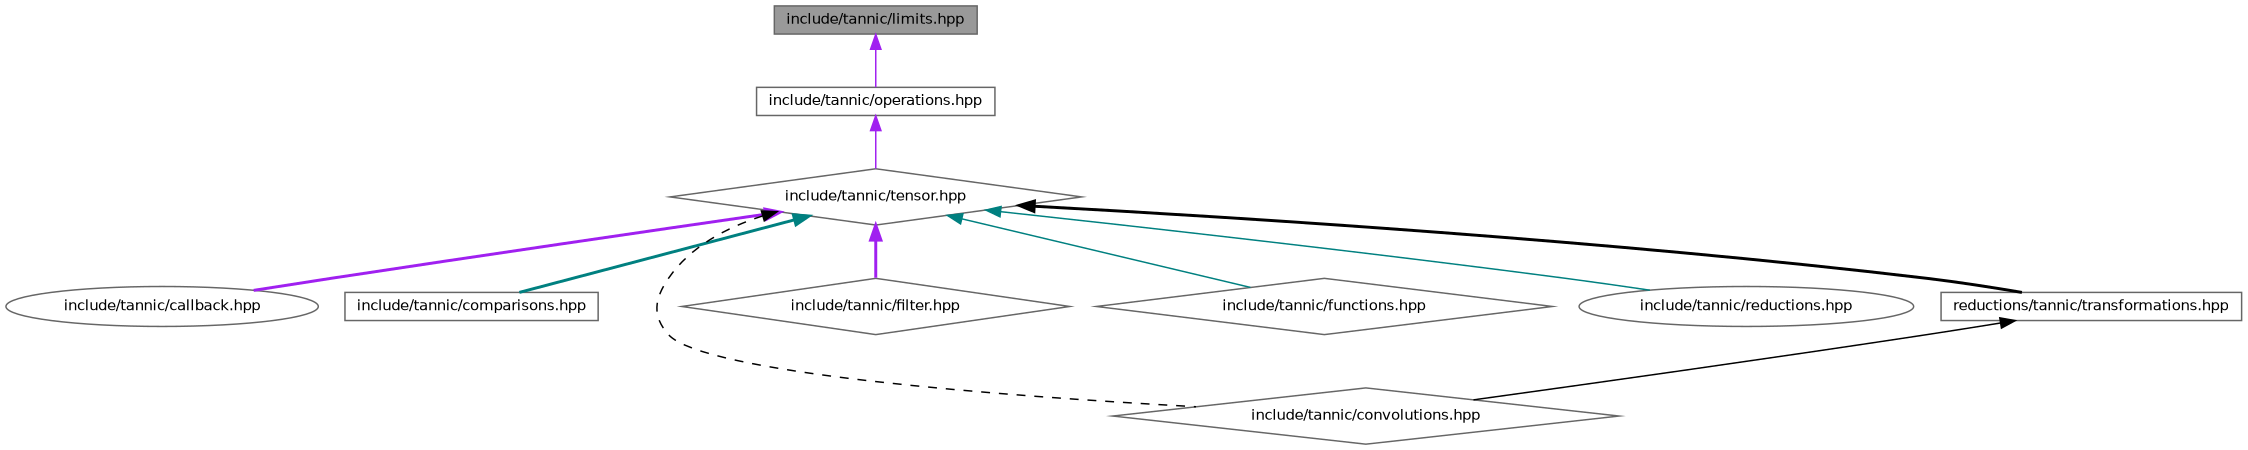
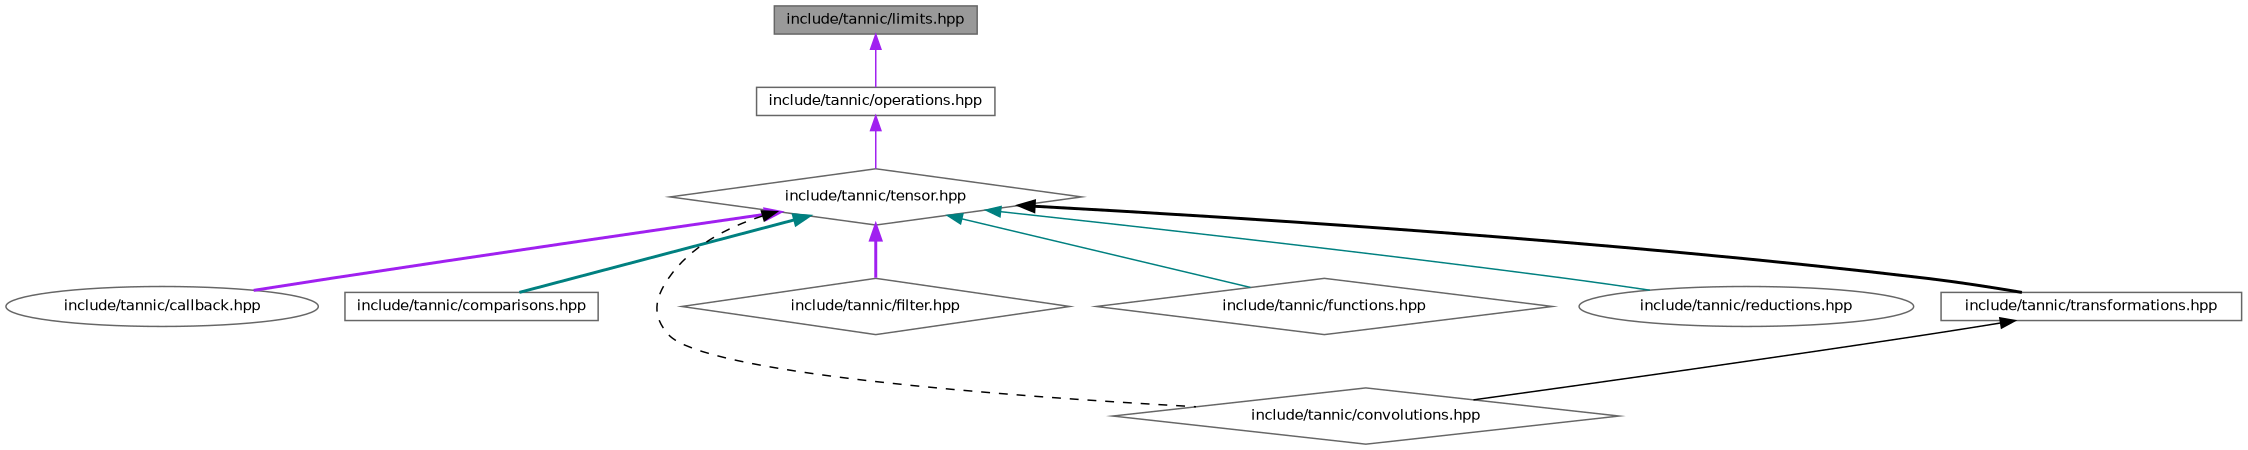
(2091, 306) -> (2091, 306)
